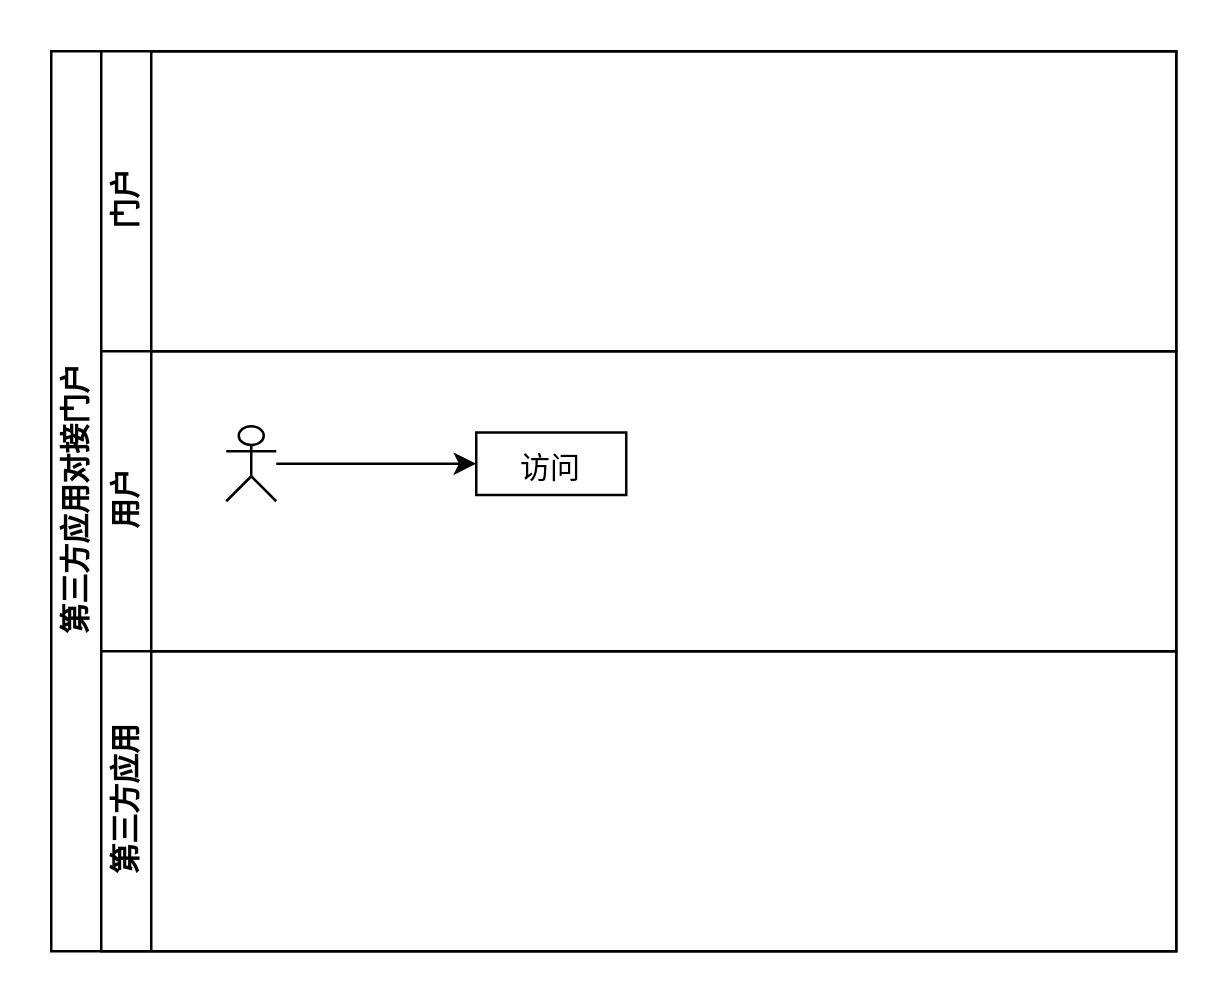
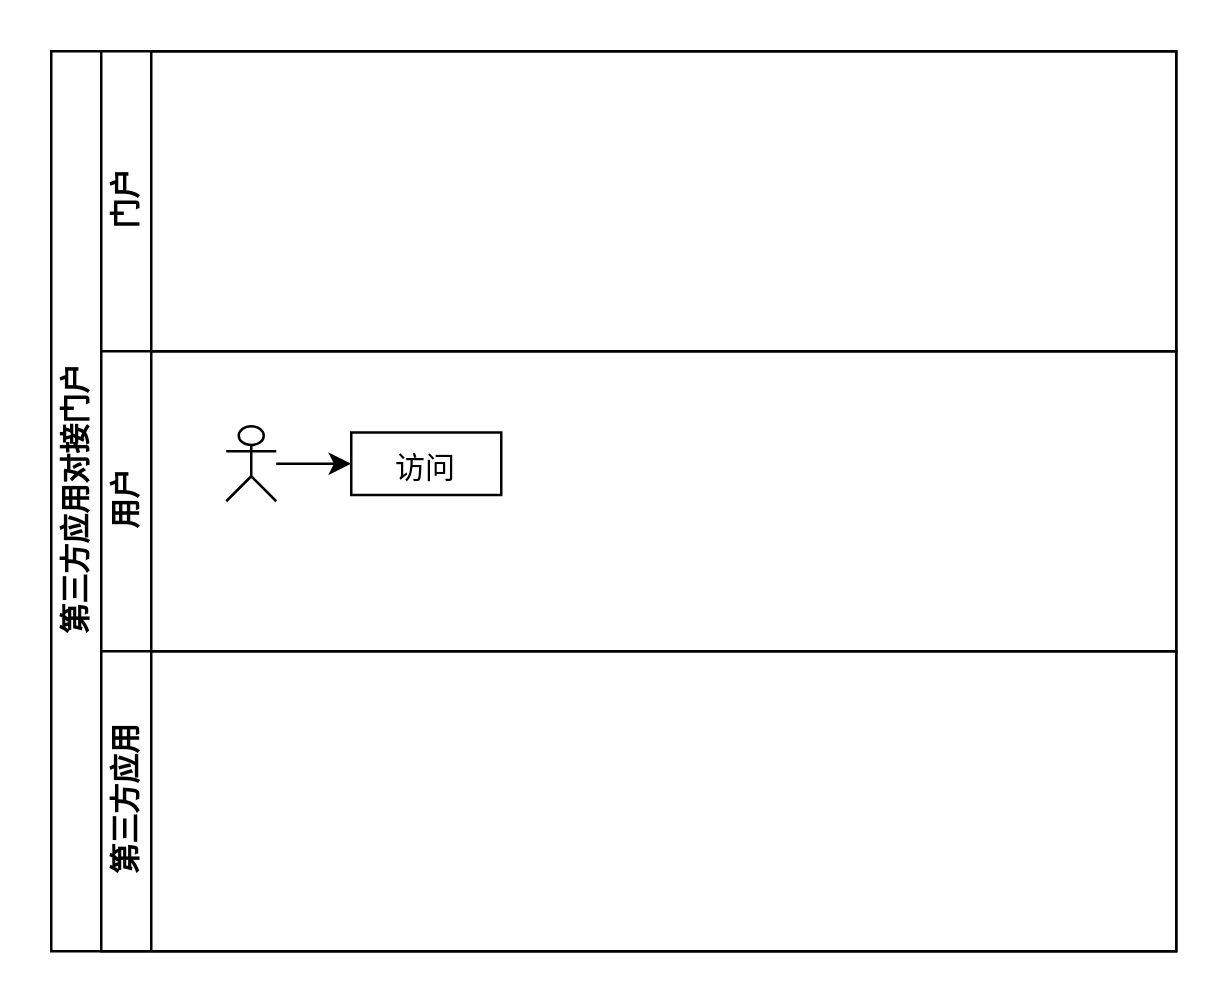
(551, 464) -> (426, 464)
